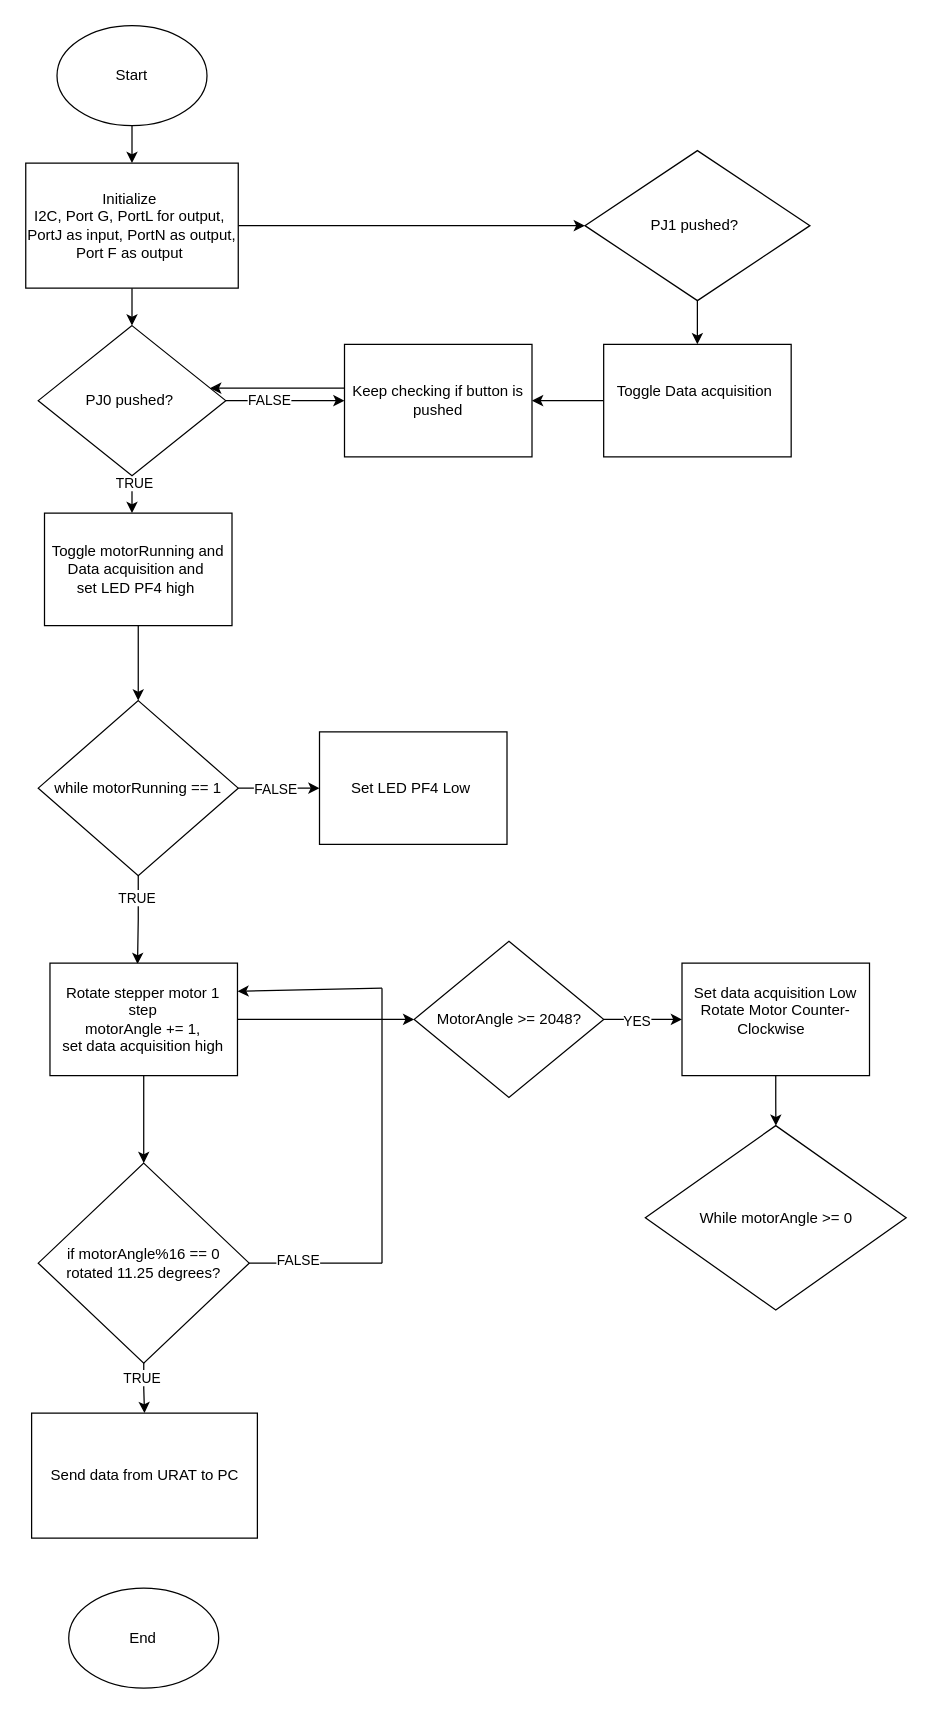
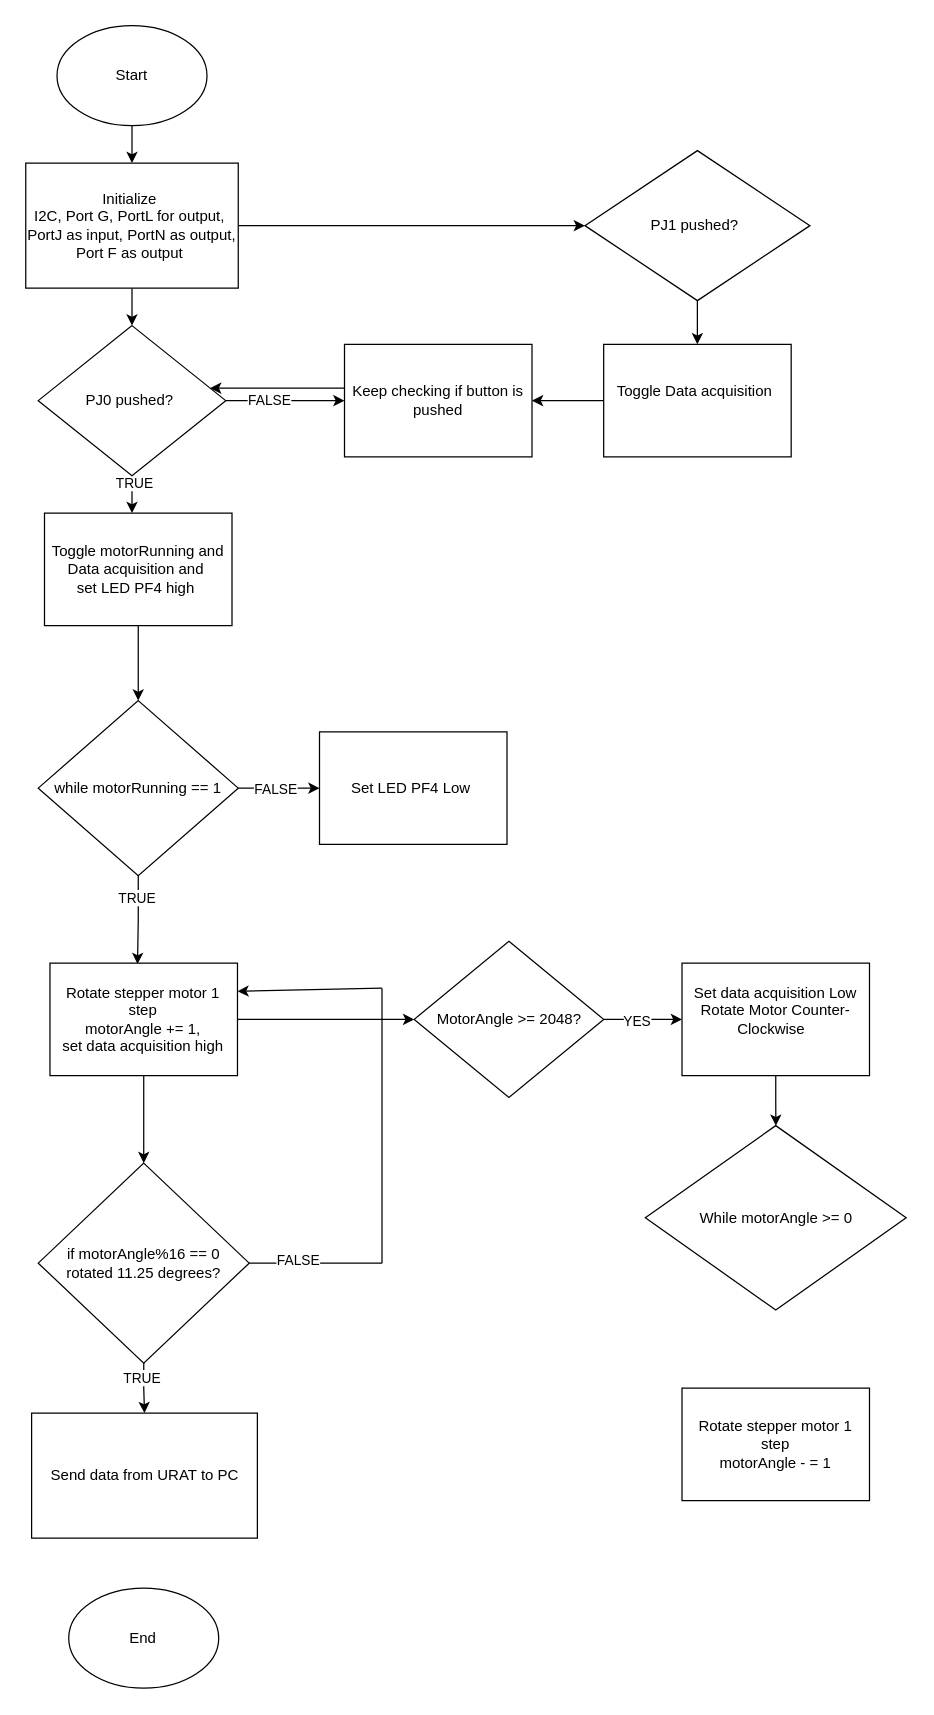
none -> (776, 1444)
